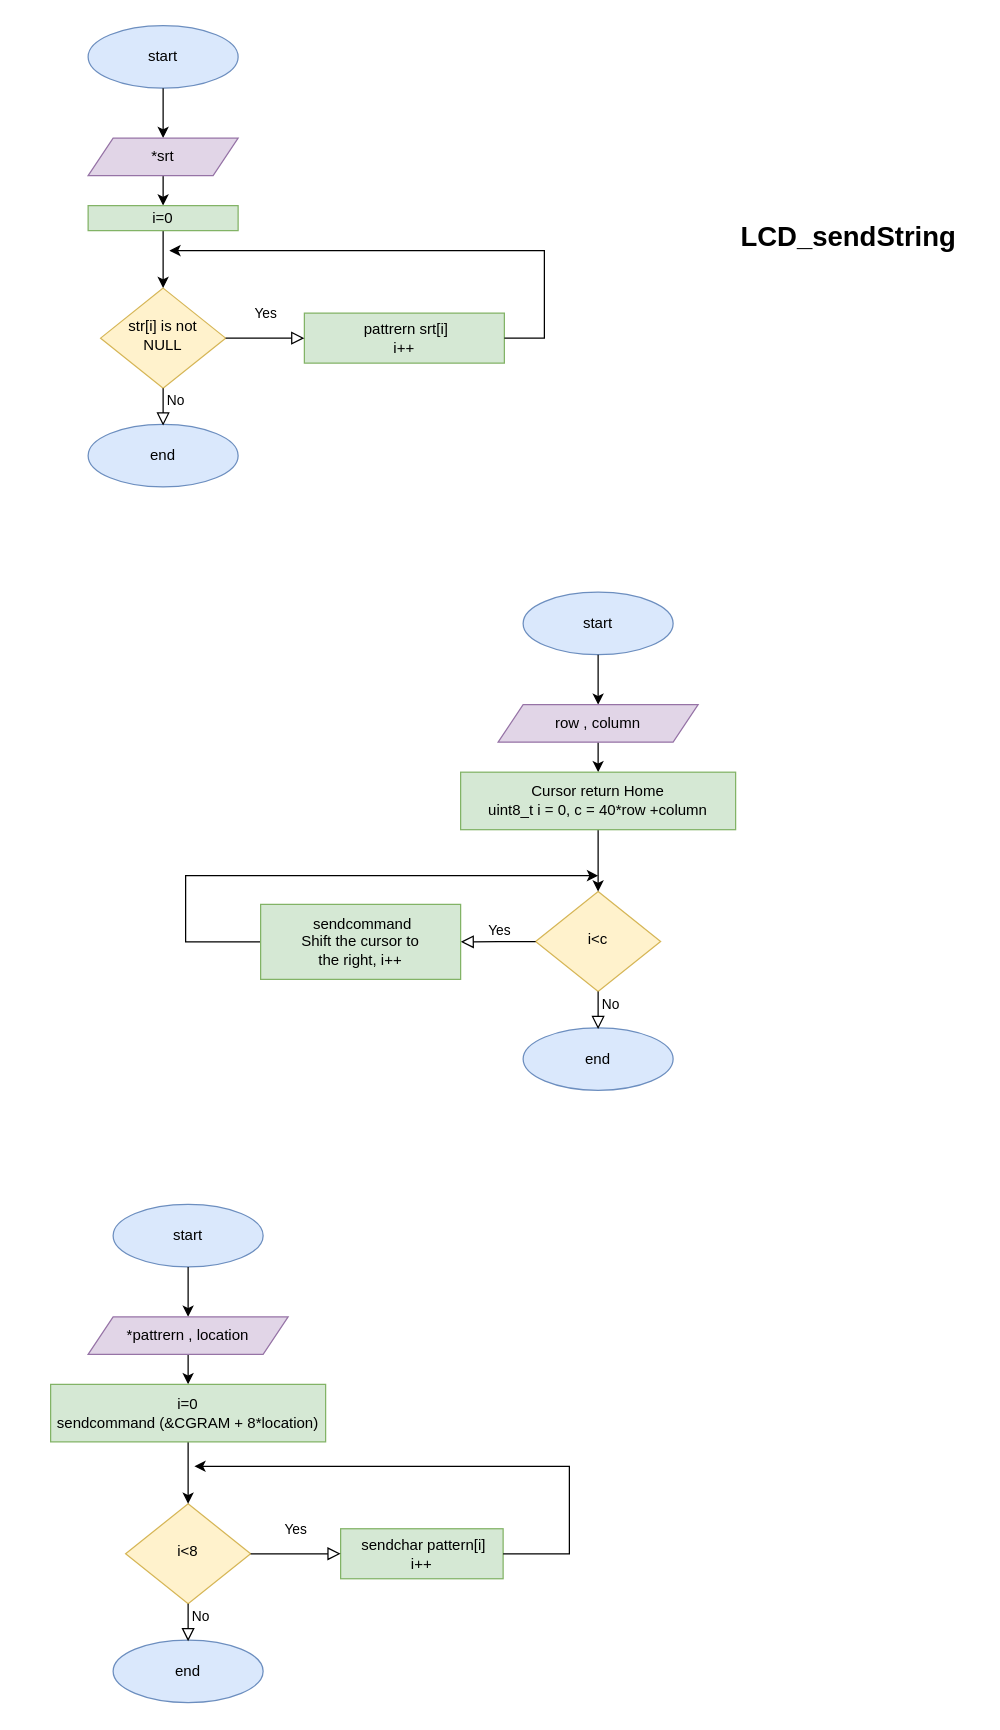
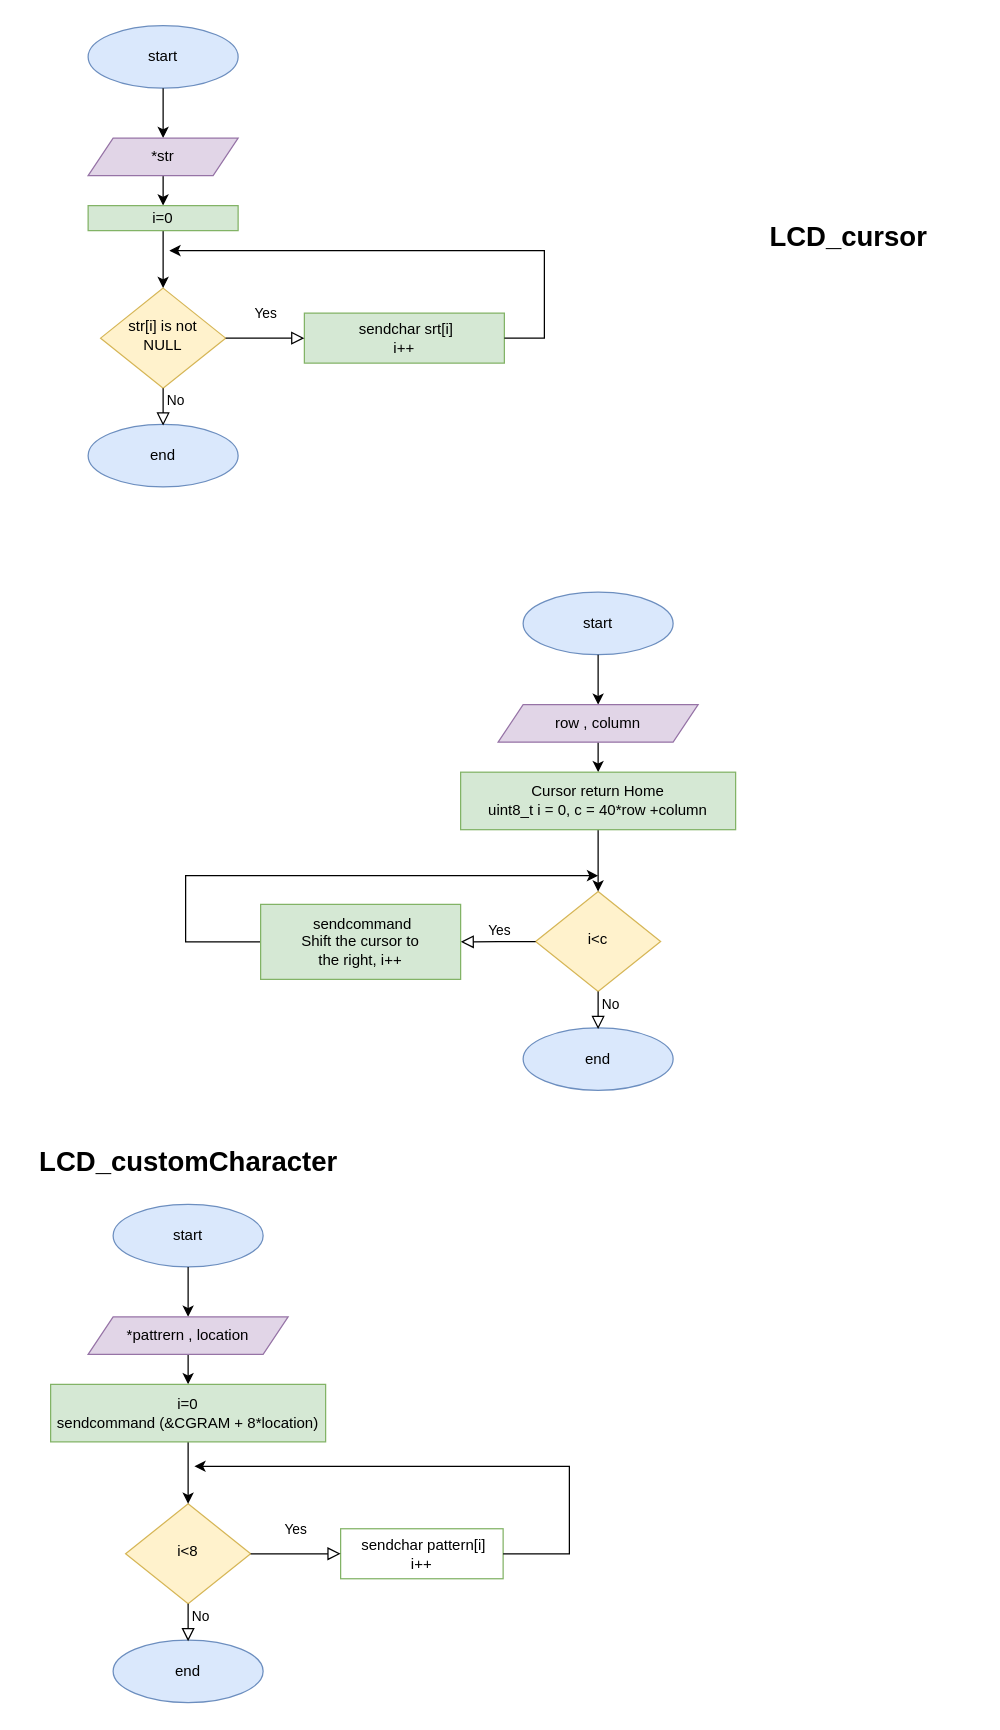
(163, 157) -> (163, 157)
(849, 238) -> (849, 238)
(404, 338) -> (404, 338)
none -> (188, 1163)
(422, 1554) -> (422, 1554)
